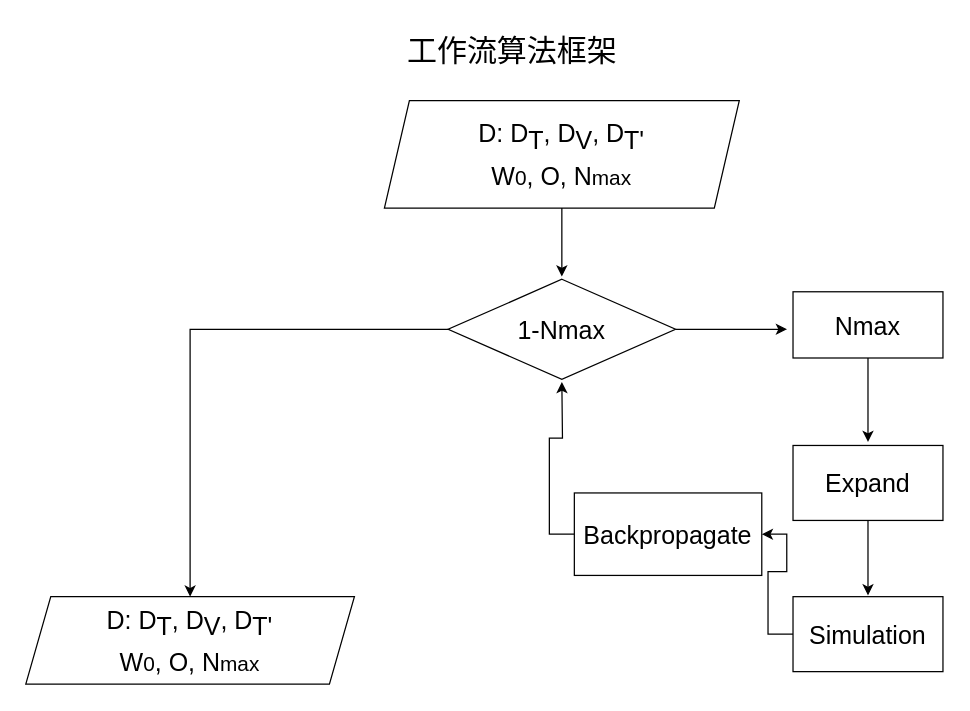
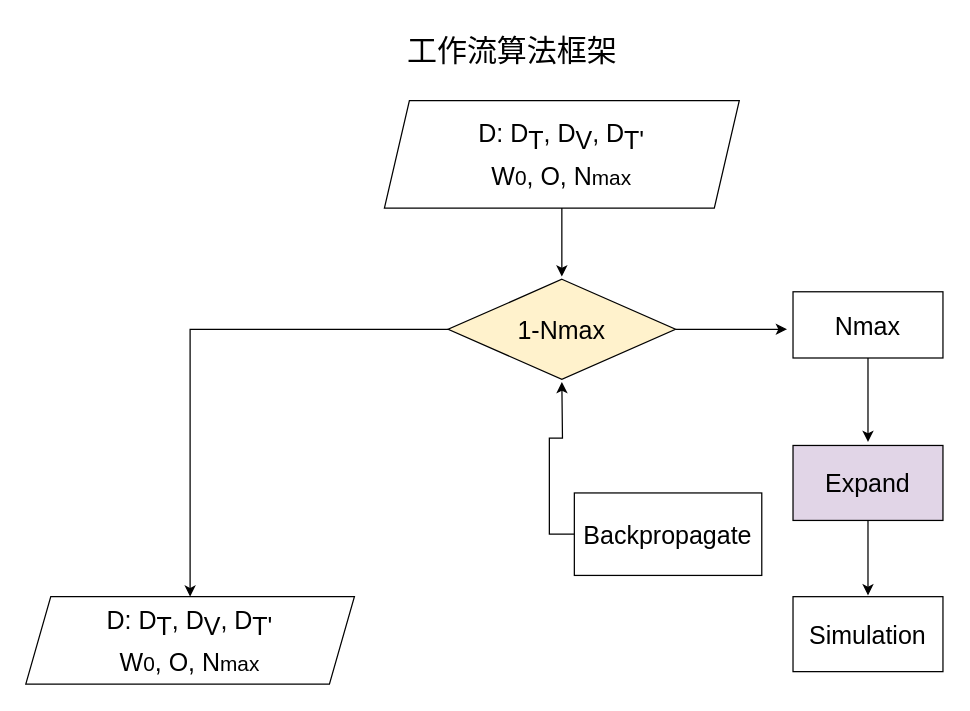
(562, 329) -> (562, 329)
(868, 483) -> (868, 483)
(768, 580) -> none
